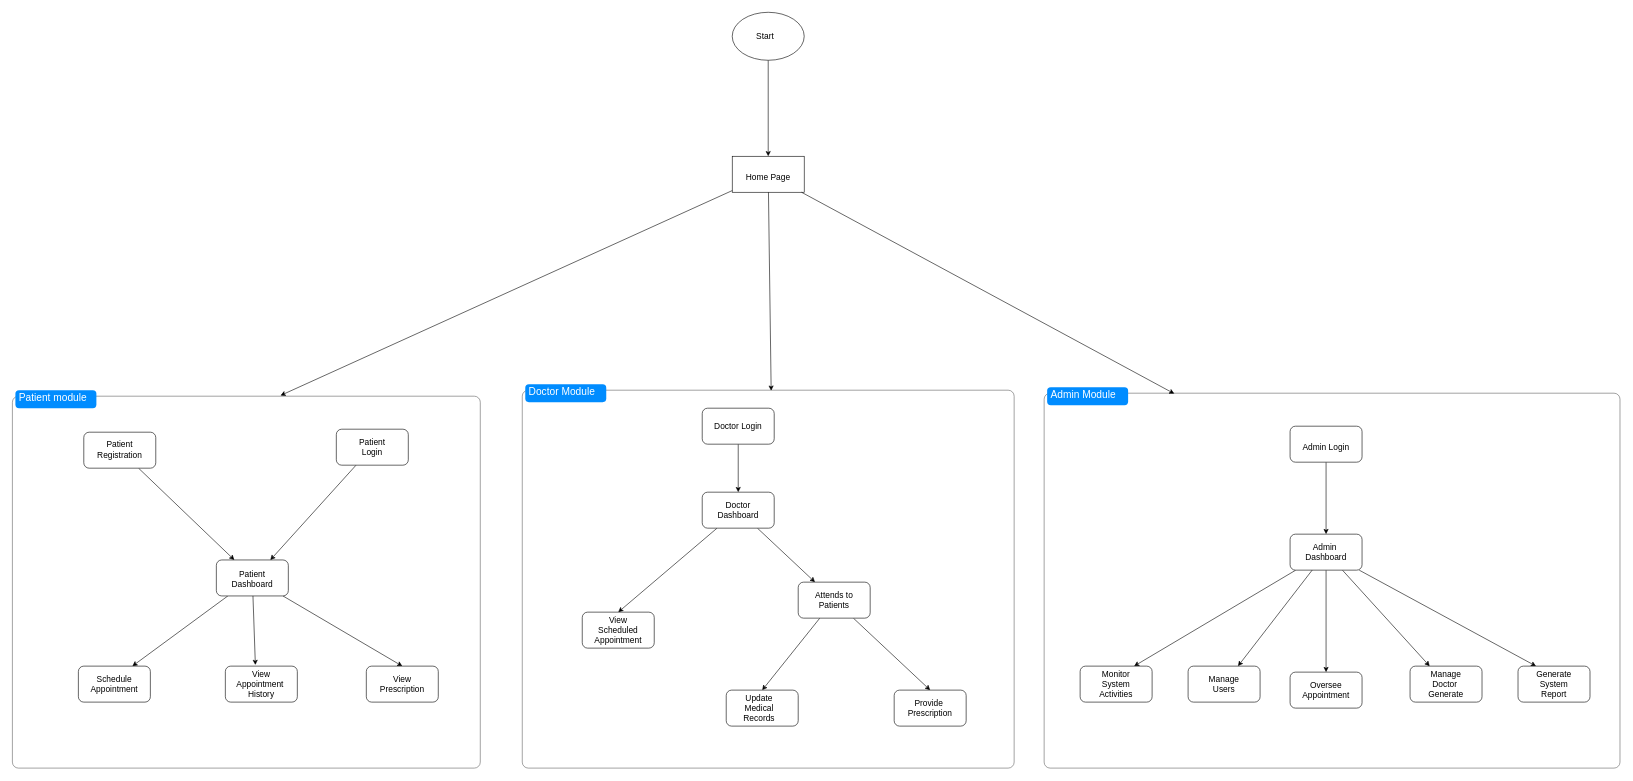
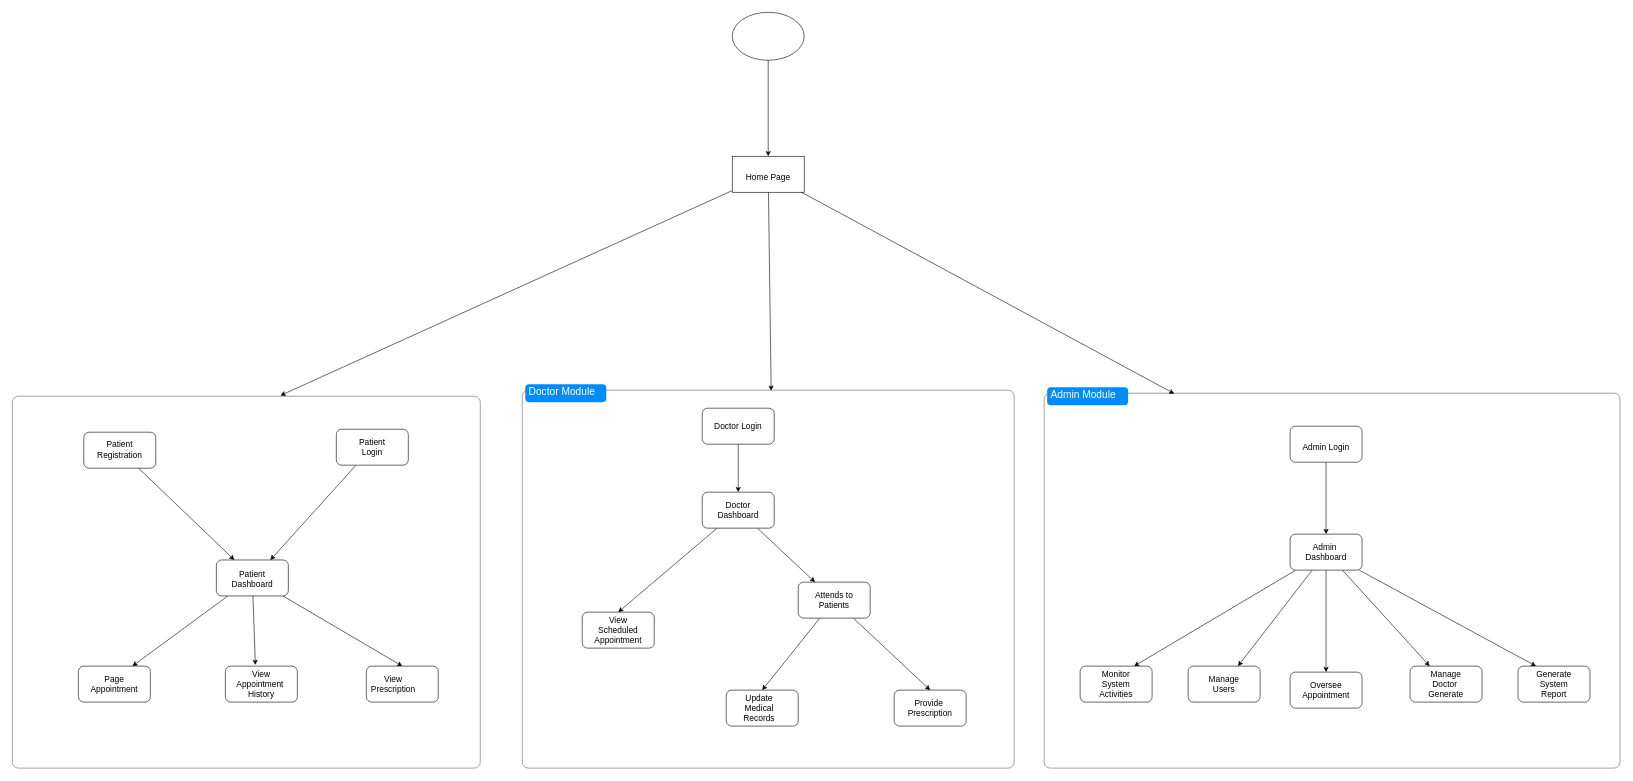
(765, 36) -> none
(56, 399) -> none
(114, 684) -> (114, 684)
(402, 684) -> (393, 684)
